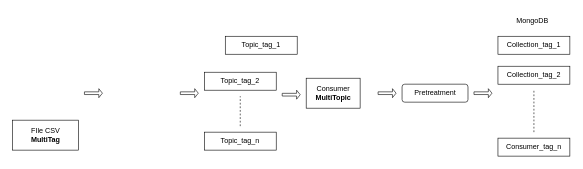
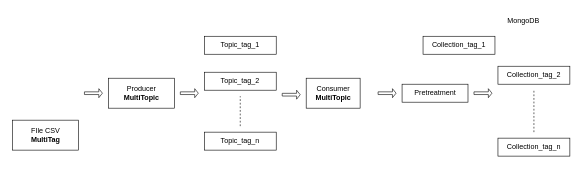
(534, 21) -> (525, 21)
(261, 45) -> (240, 45)
(534, 45) -> (459, 45)
none -> (141, 93)
(435, 93) -> (435, 93)
(534, 147) -> (534, 147)
